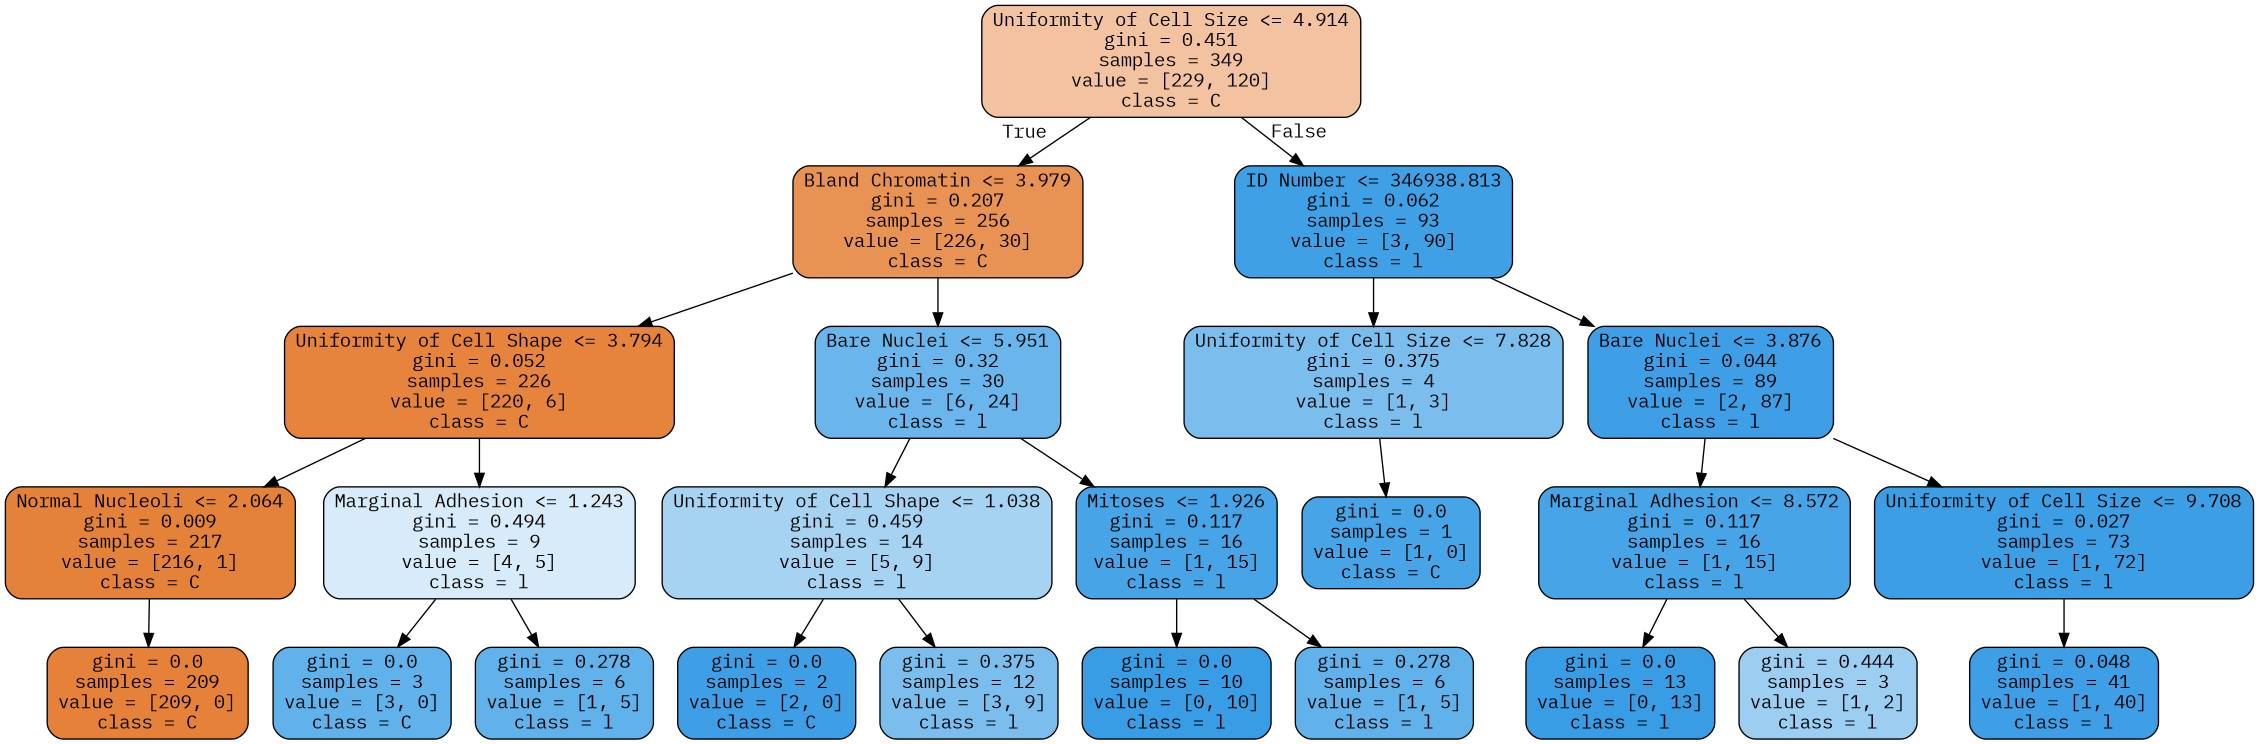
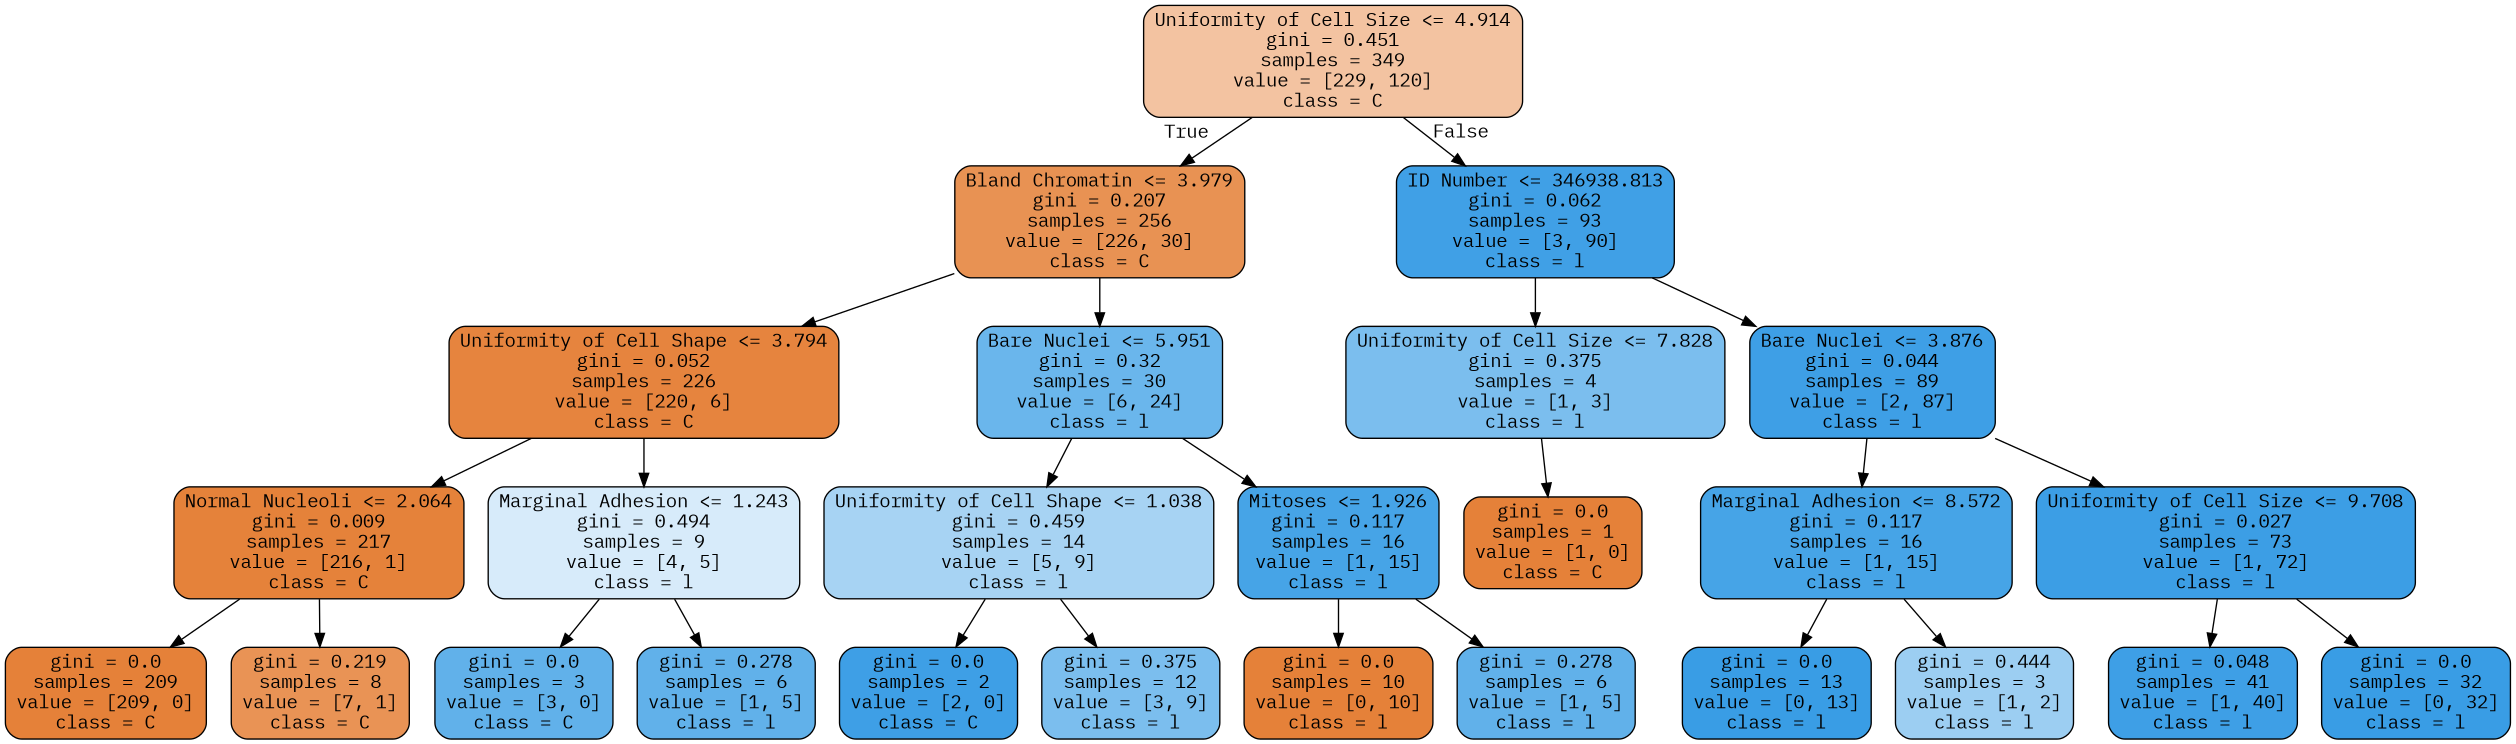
(1391, 543) -> (1553, 543)
none -> (320, 693)
(1177, 693) -> (1338, 693)
none -> (2416, 693)
